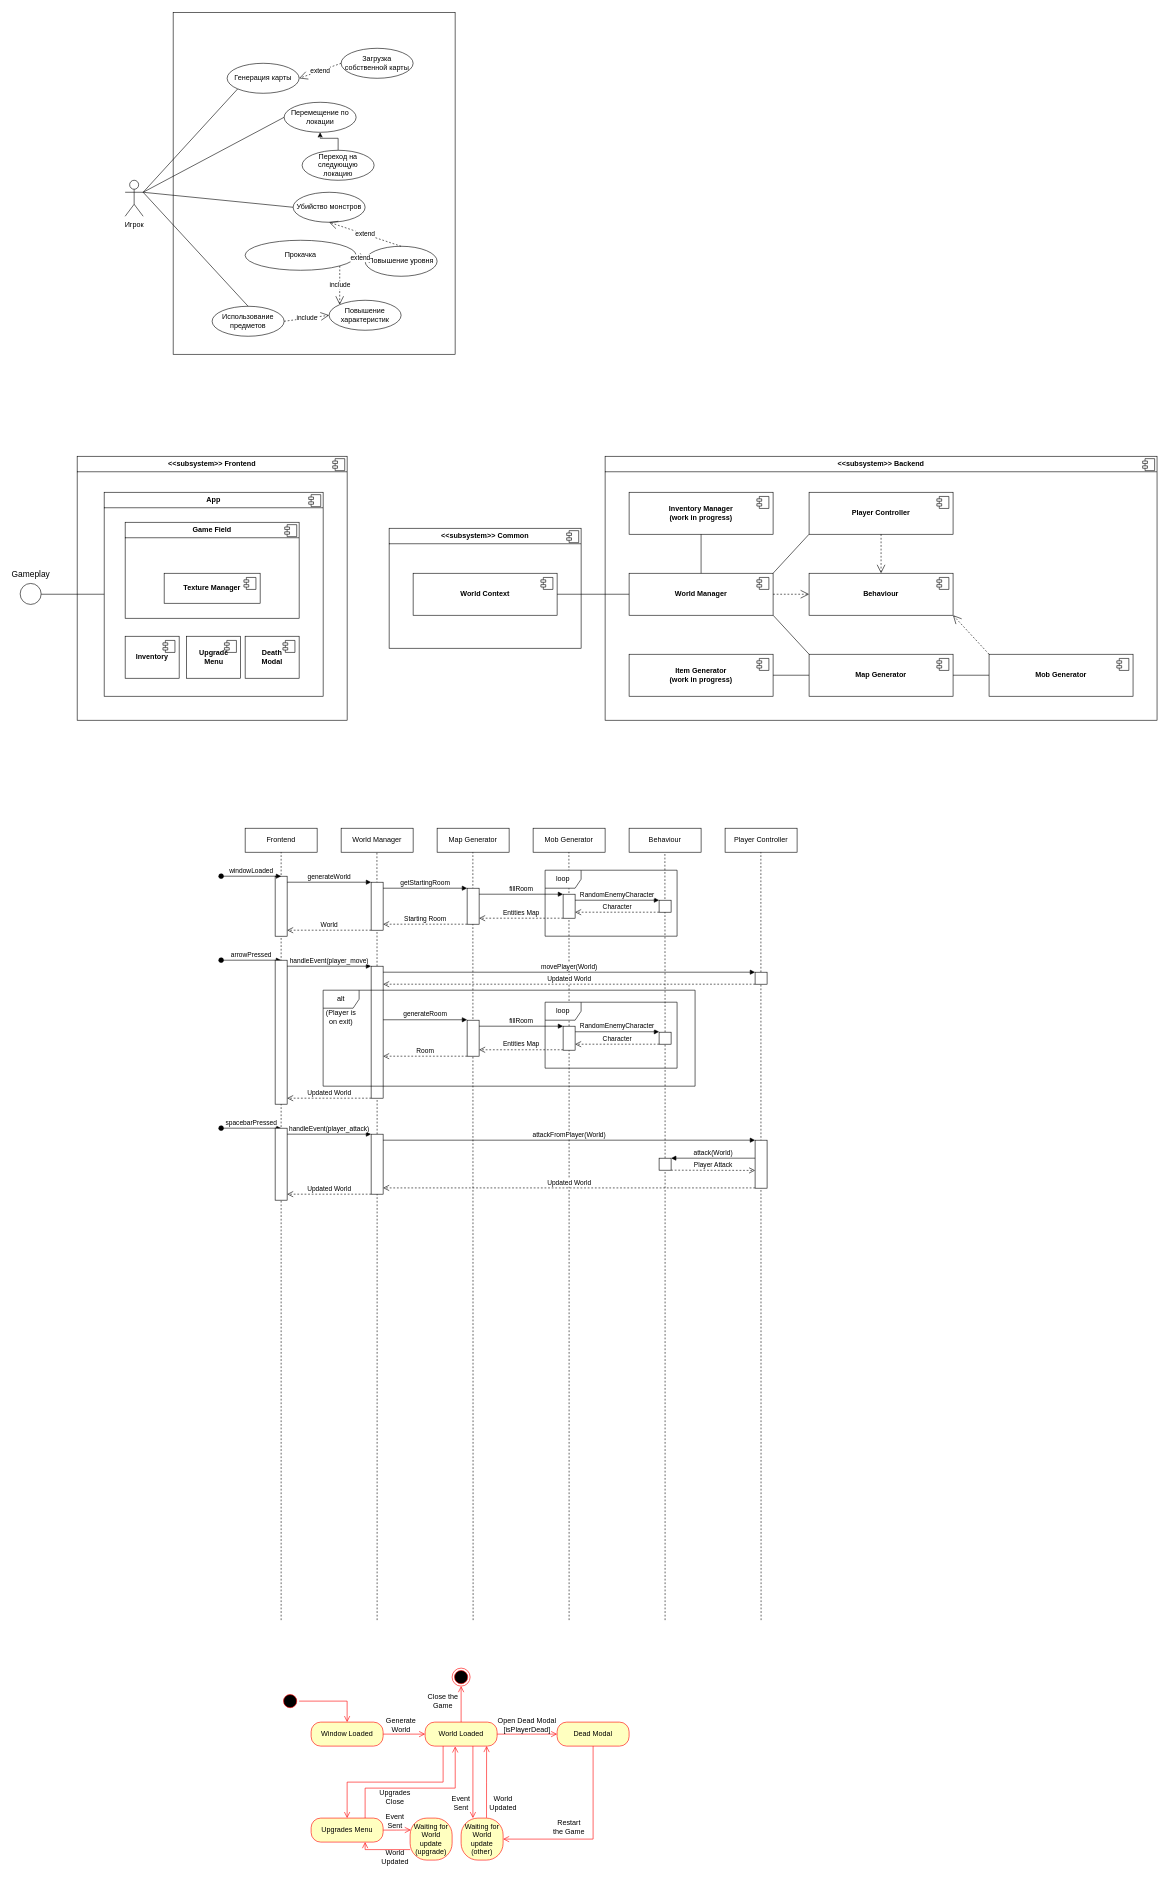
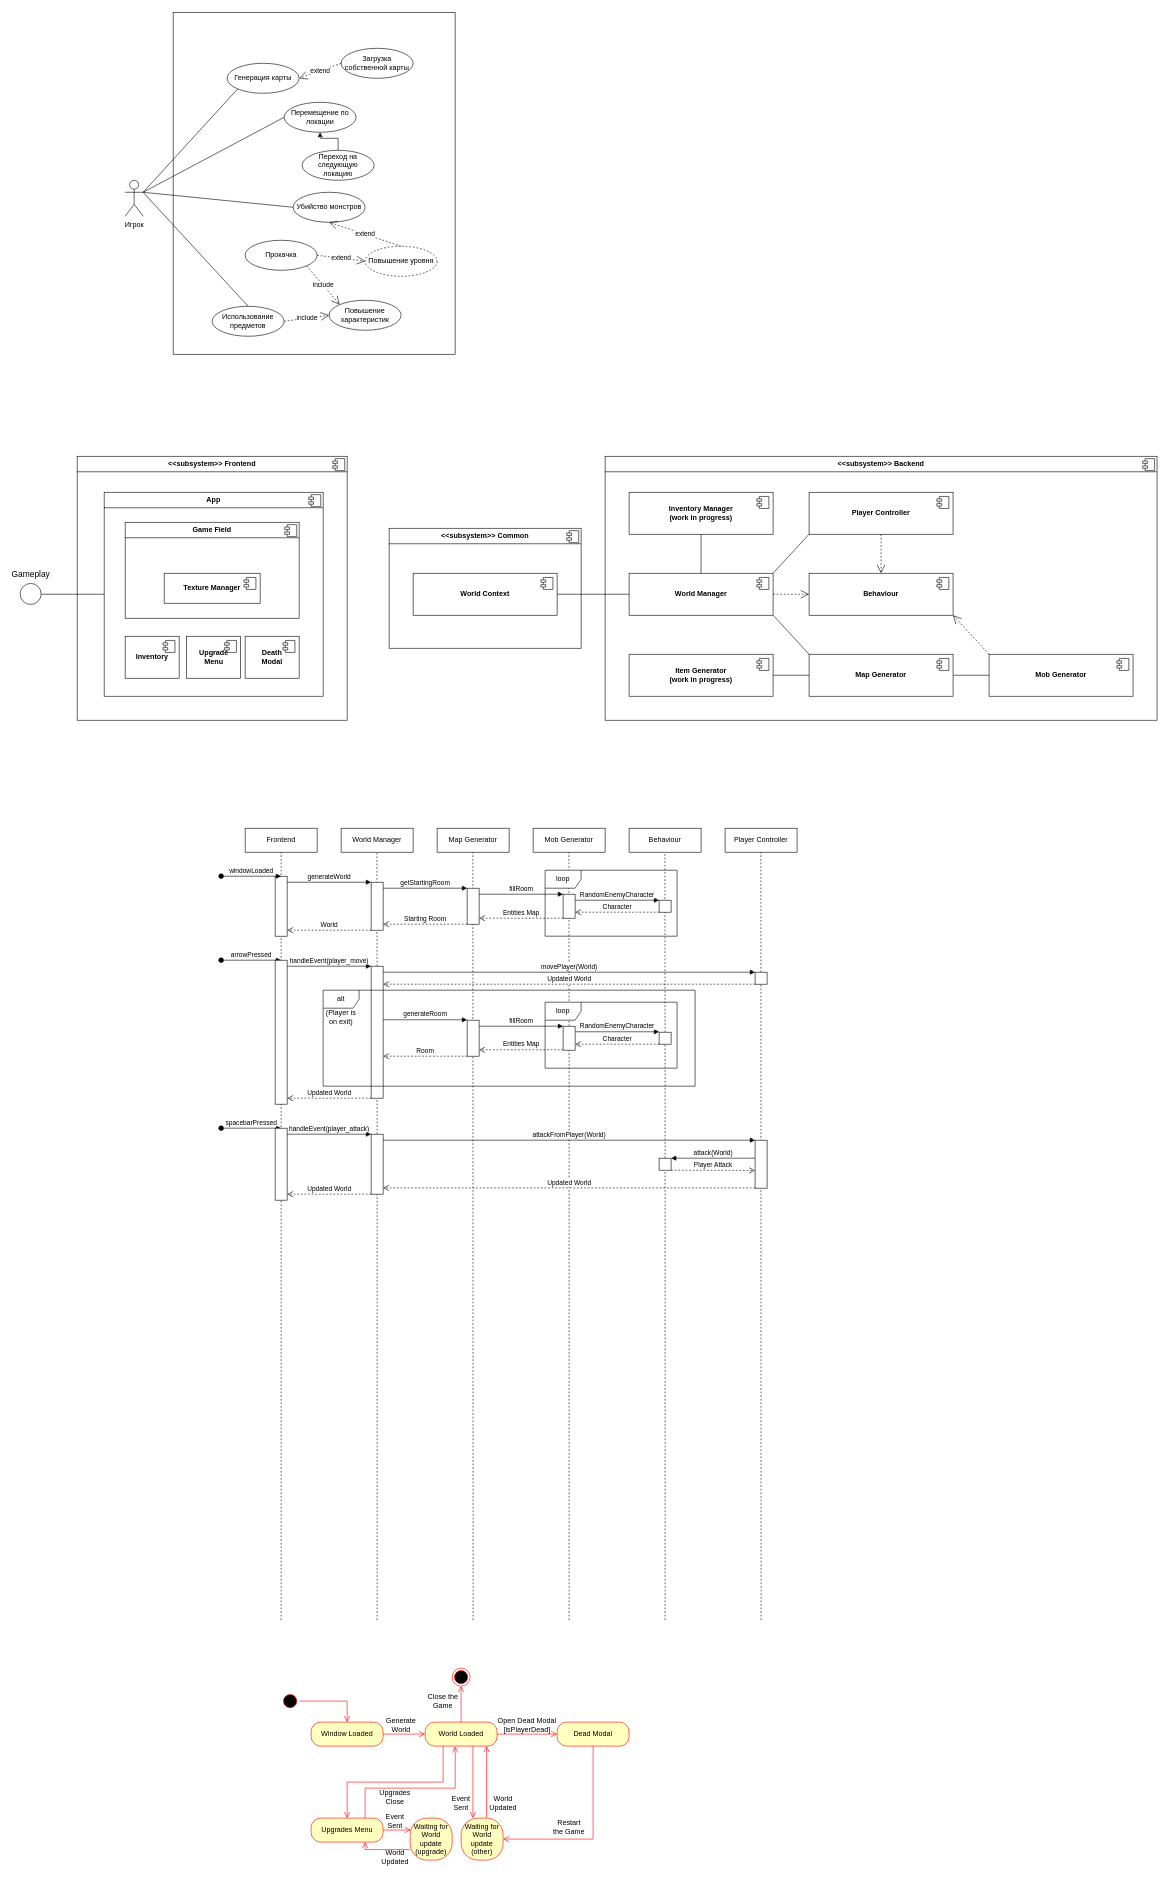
(301, 255) -> (281, 255)
(401, 261) -> (401, 261)
